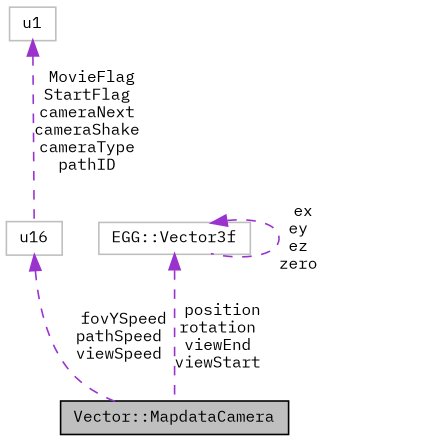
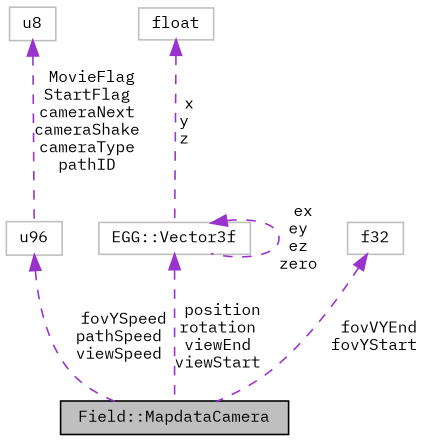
(33, 24) -> (33, 24)
none -> (176, 24)
(34, 238) -> (34, 238)
none -> (375, 238)
(175, 418) -> (175, 418)
